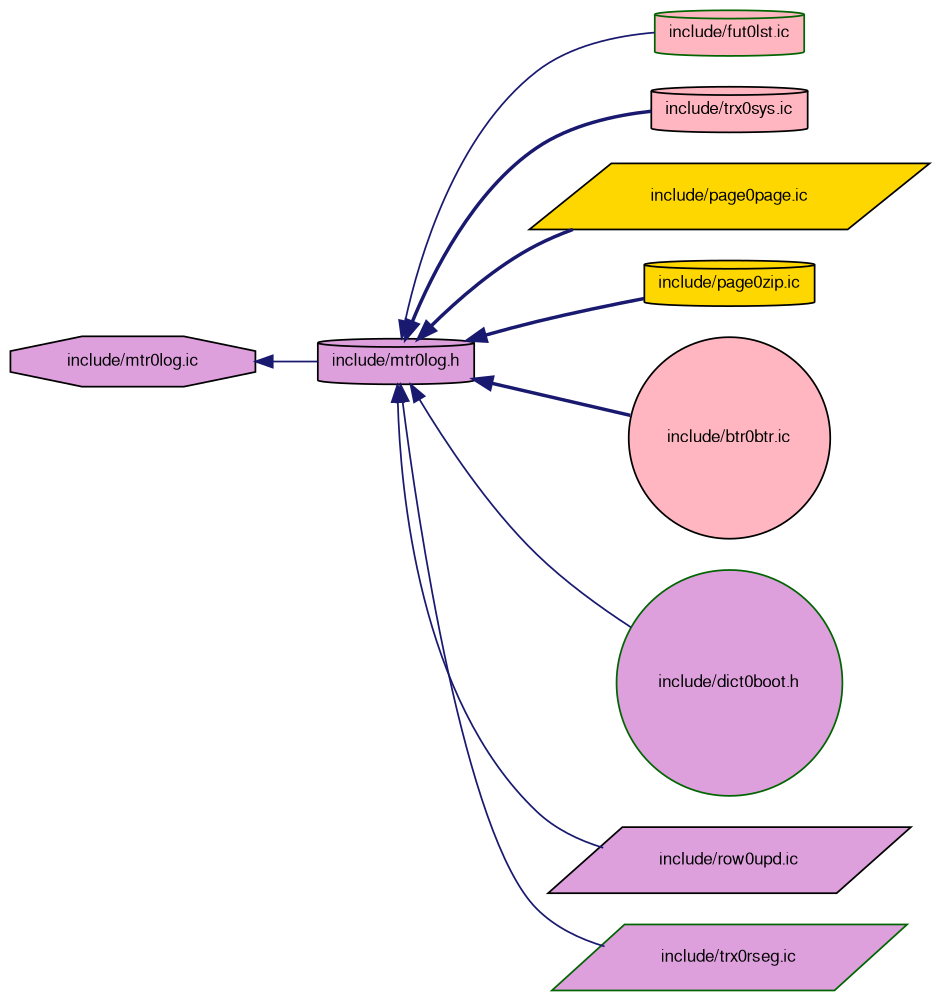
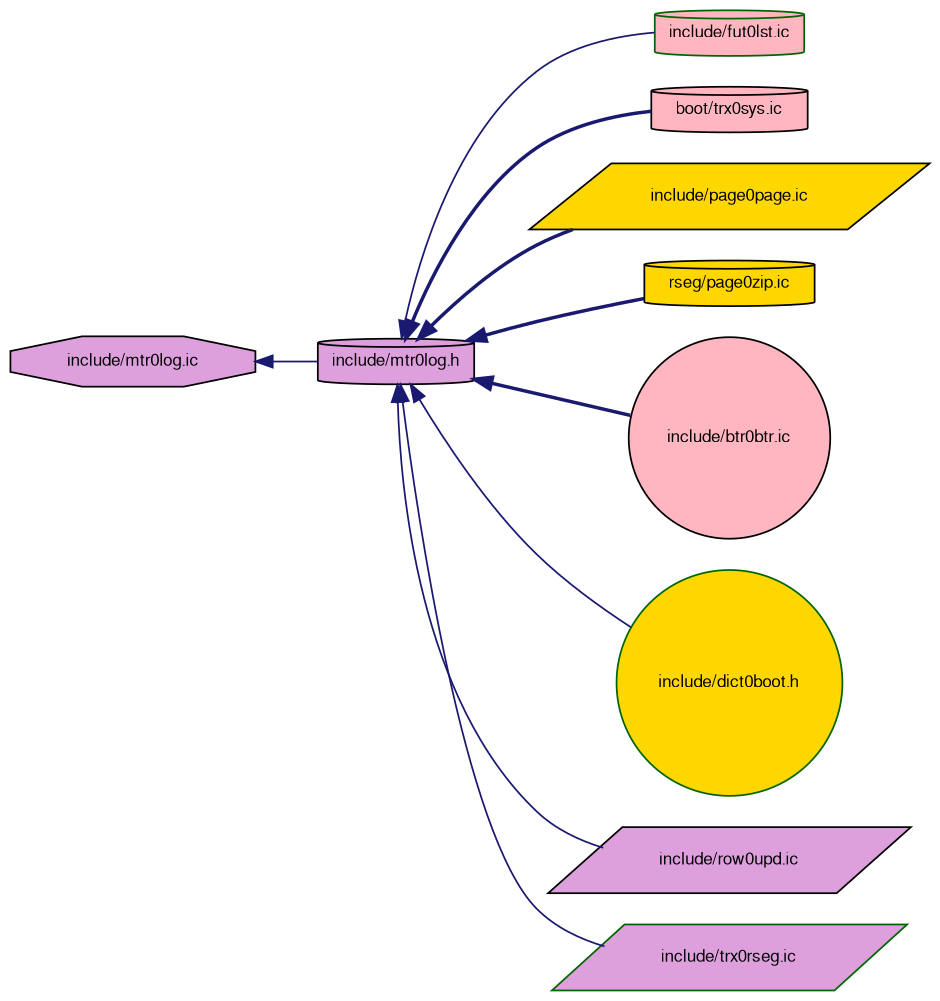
(729, 110) -> (729, 110)
(729, 283) -> (729, 283)
(729, 683) -> (729, 683)
